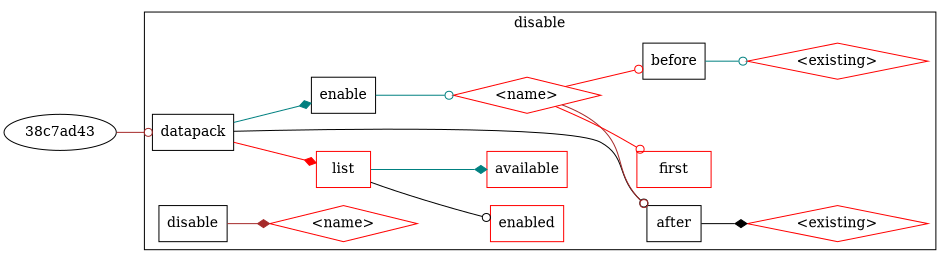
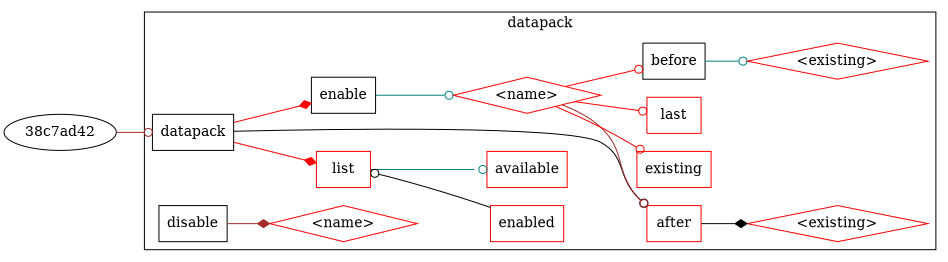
(540, 24) -> (540, 24)
(266, 114) -> (266, 114)
none -> (674, 115)
(60, 132) -> (60, 132)
(423, 169) -> (423, 169)
(674, 169) -> (674, 169)
(426, 201) -> (435, 190)
(674, 224) -> (674, 224)
